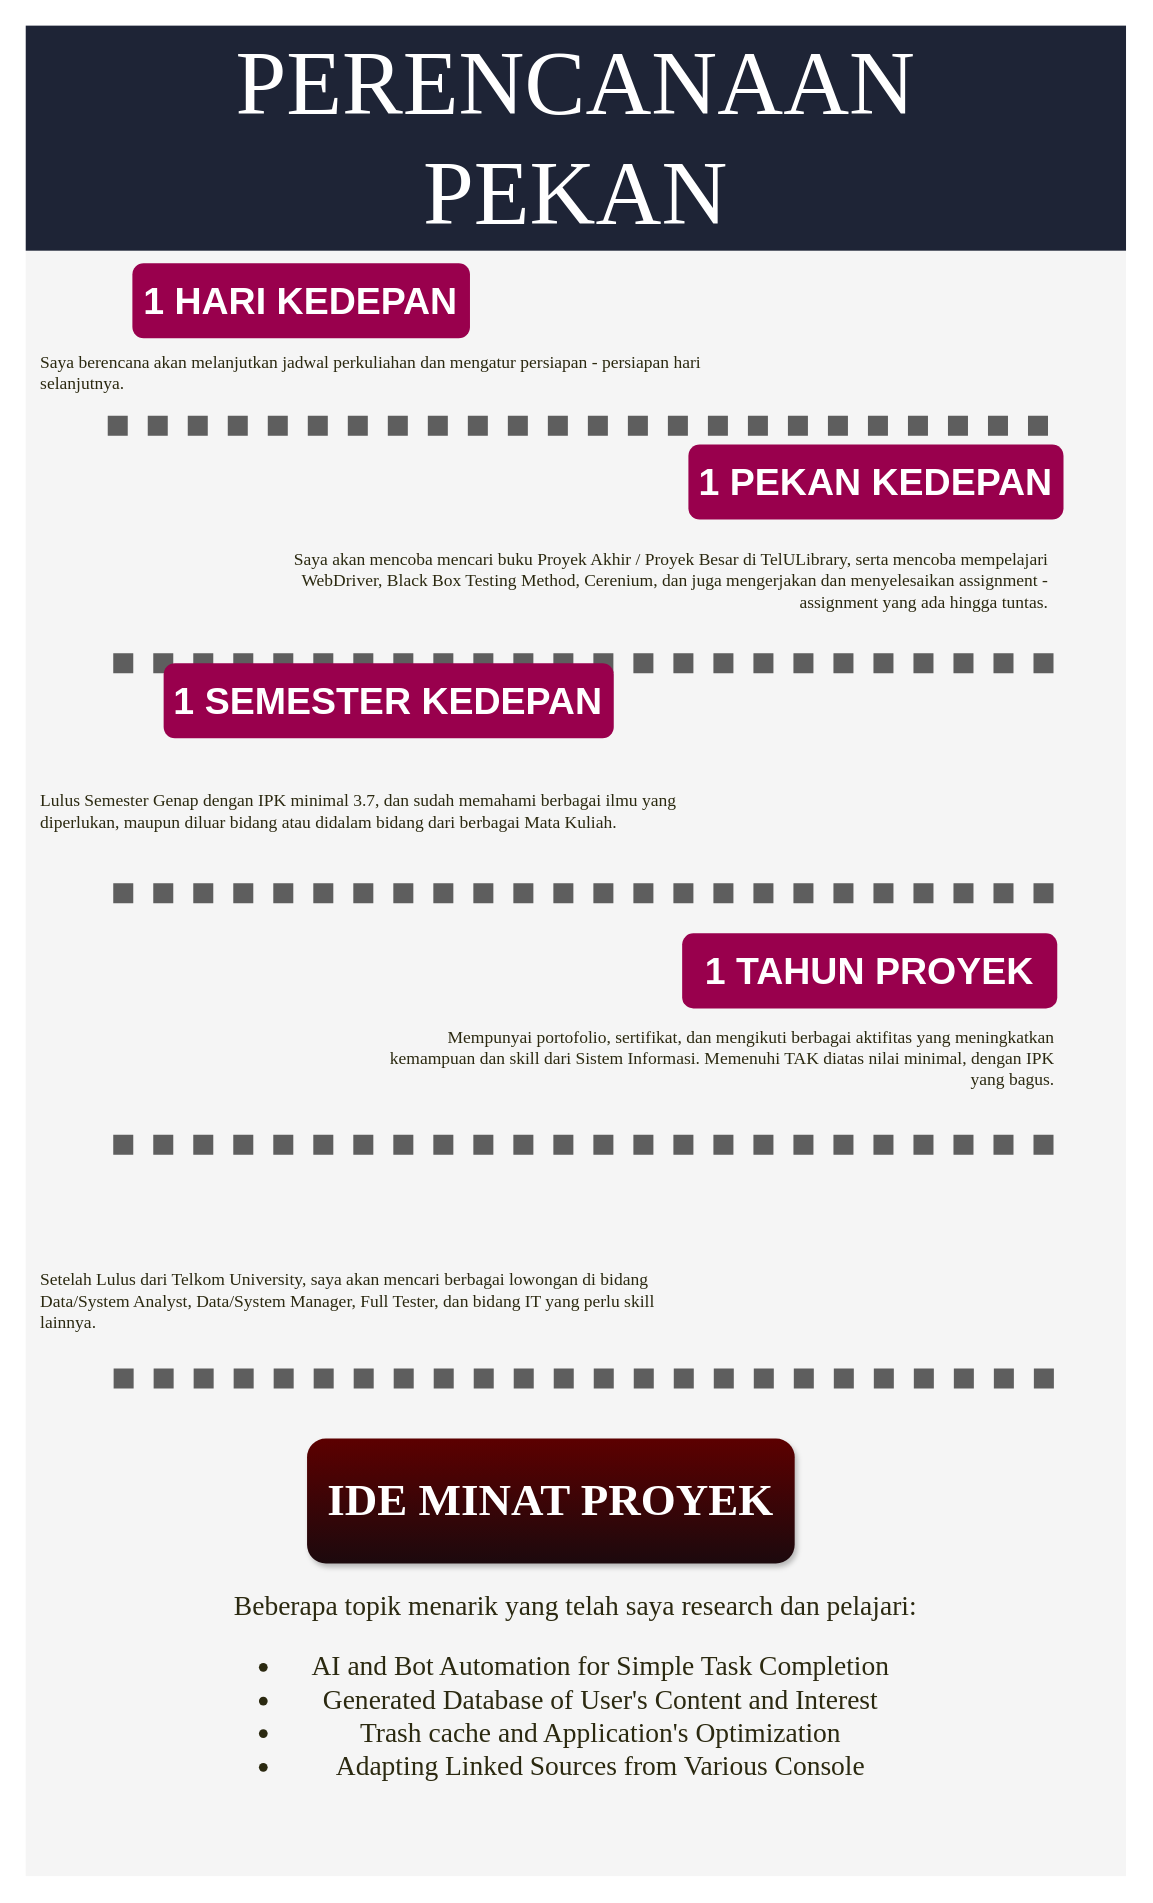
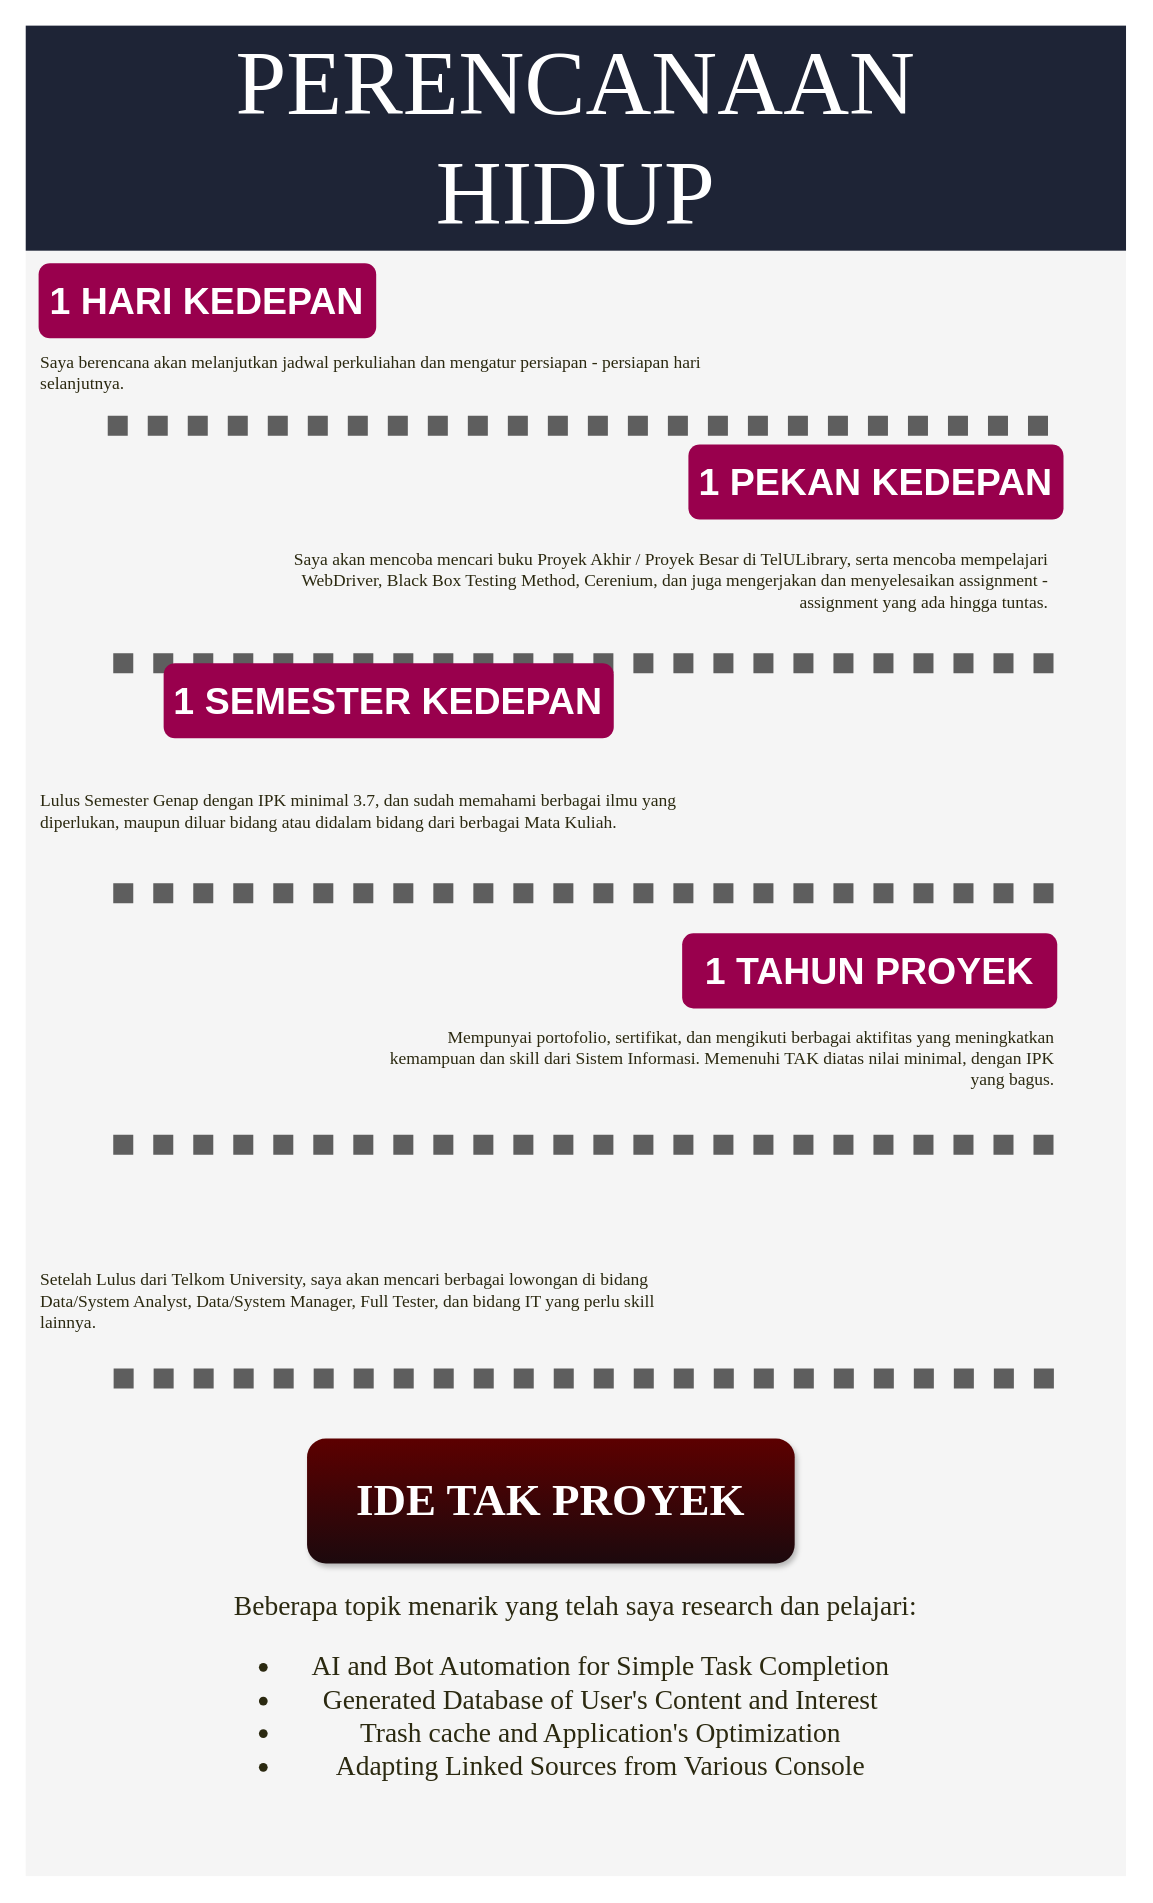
(576, 138) -> (576, 138)
(301, 301) -> (207, 301)
(551, 1501) -> (551, 1501)
